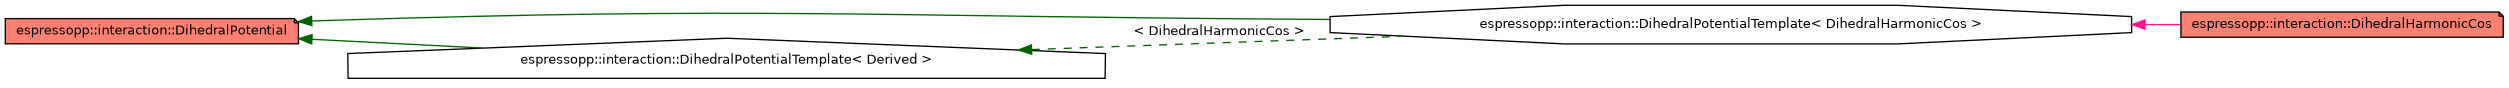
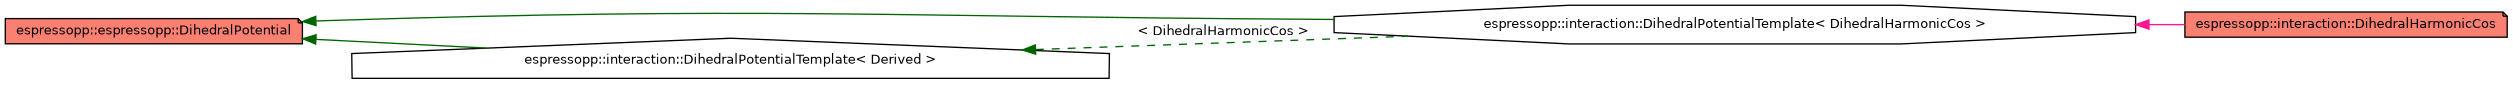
(152, 31) -> (154, 31)
